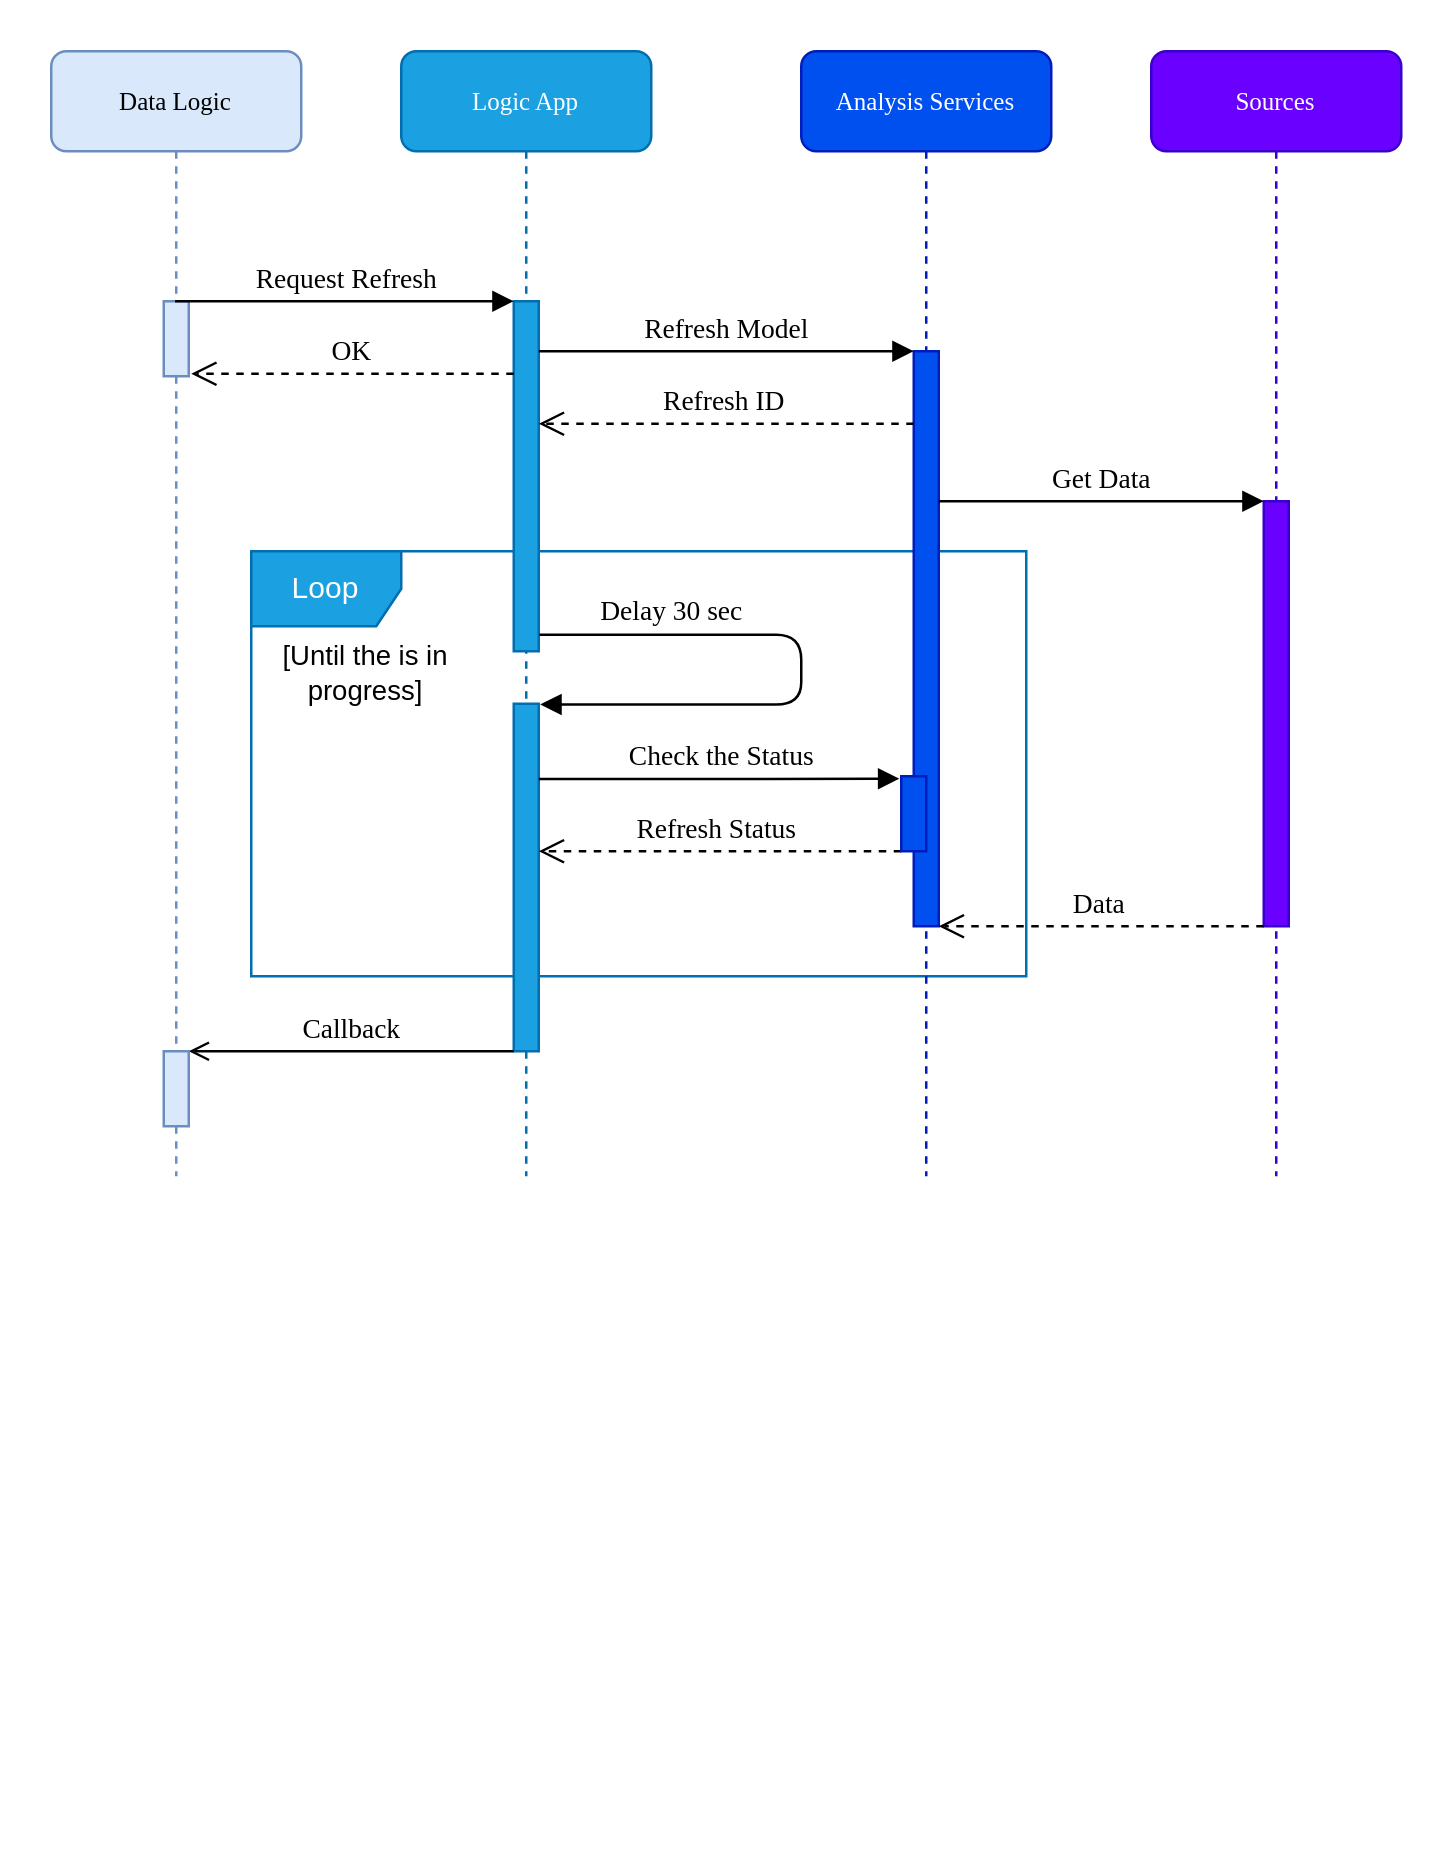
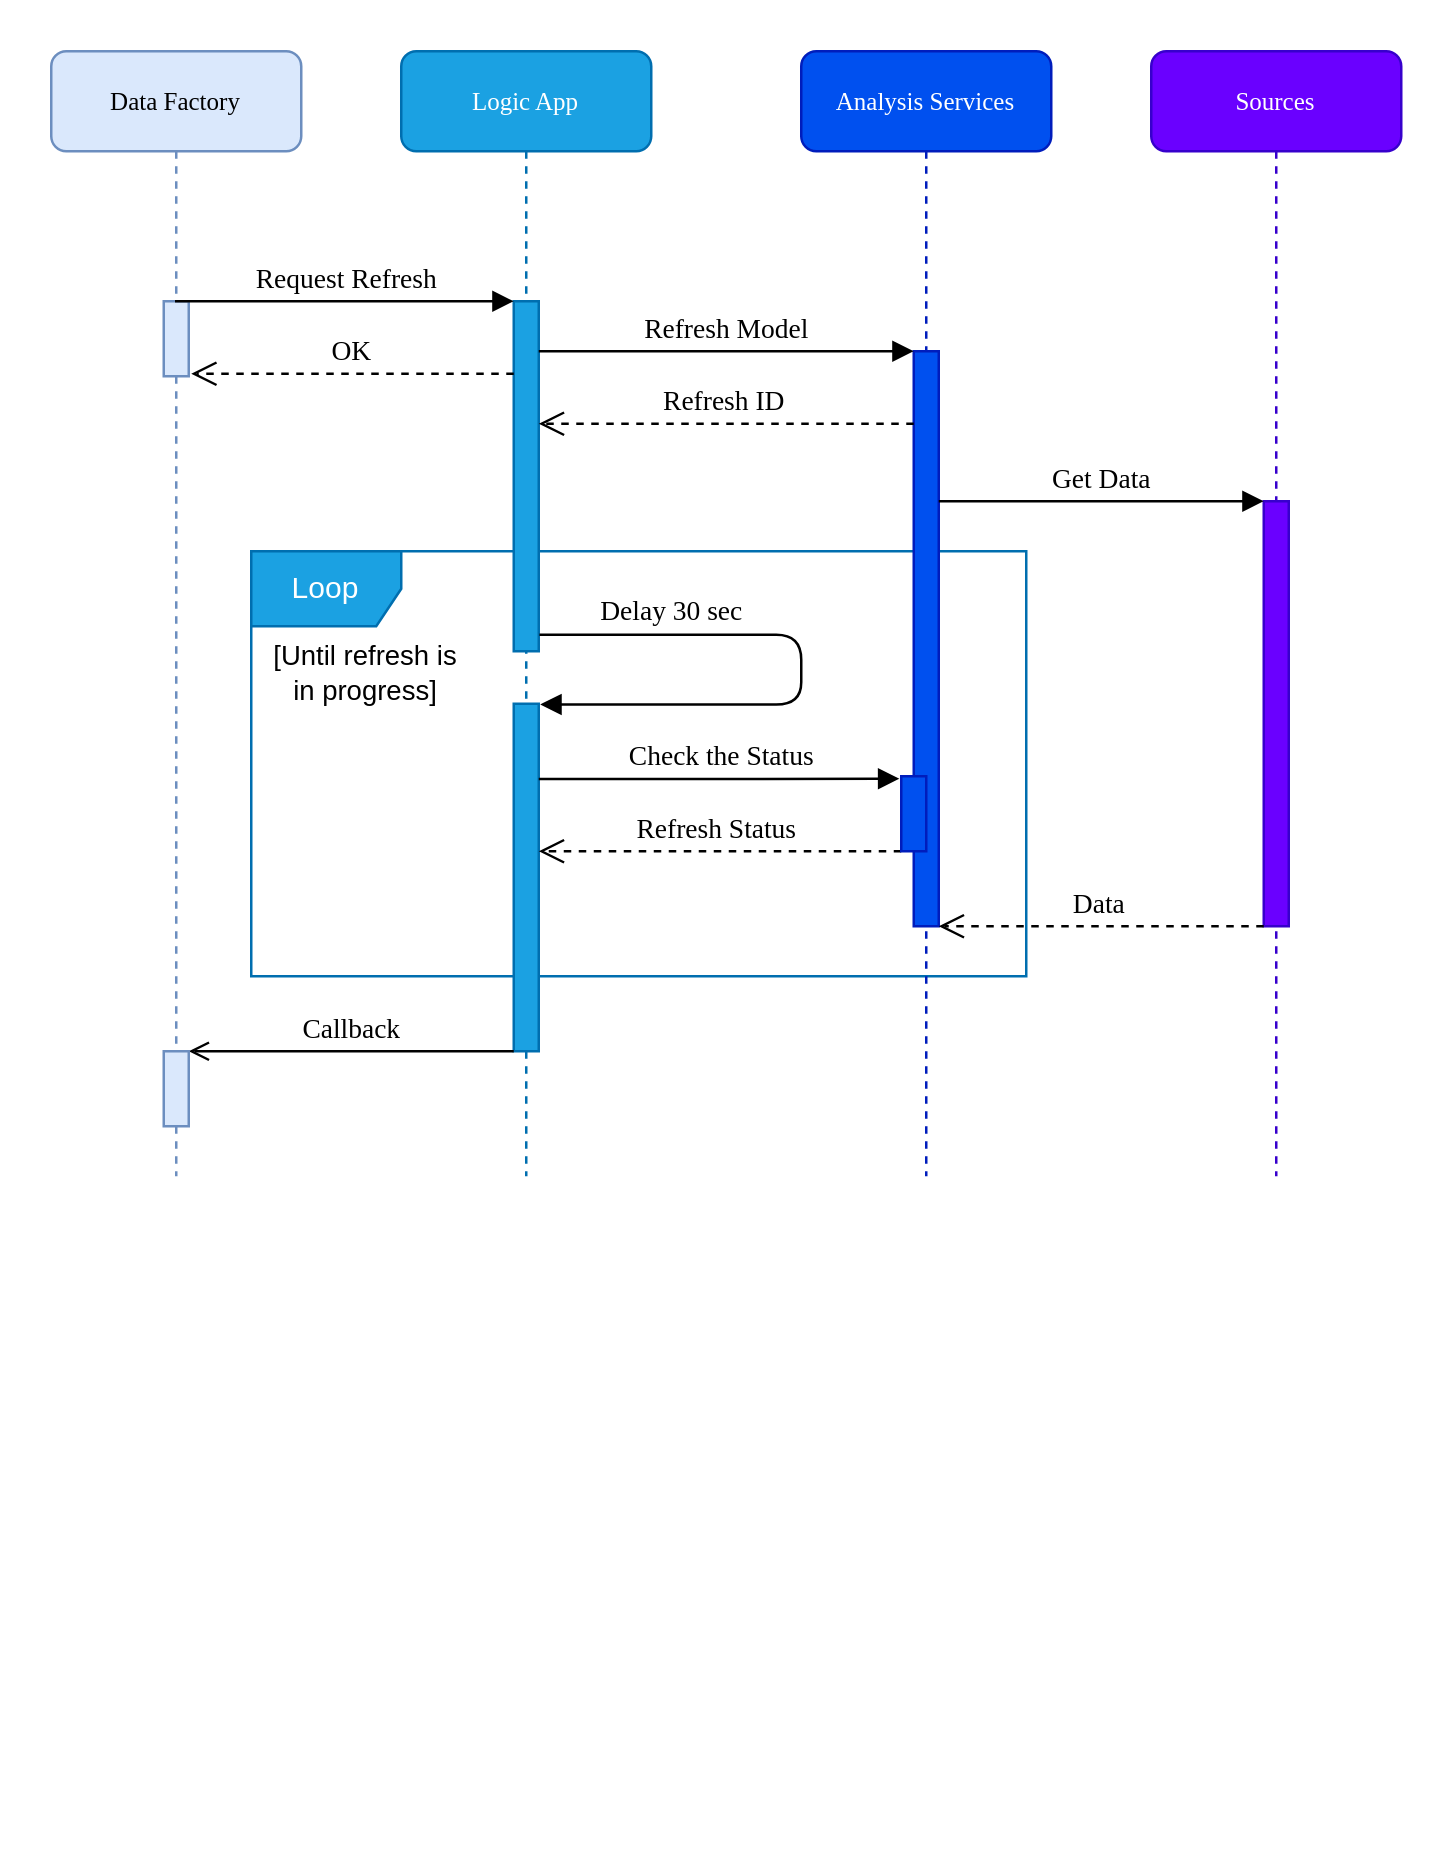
(176, 101) -> (176, 101)
(366, 674) -> (366, 674)
